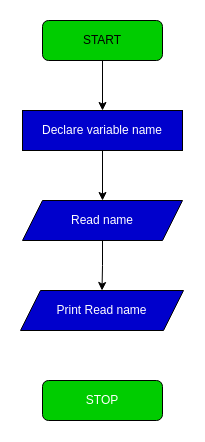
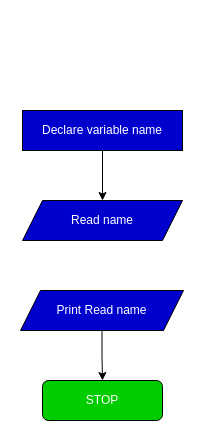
(103, 41) -> none
(103, 82) -> none
(103, 262) -> none
none -> (102, 352)
